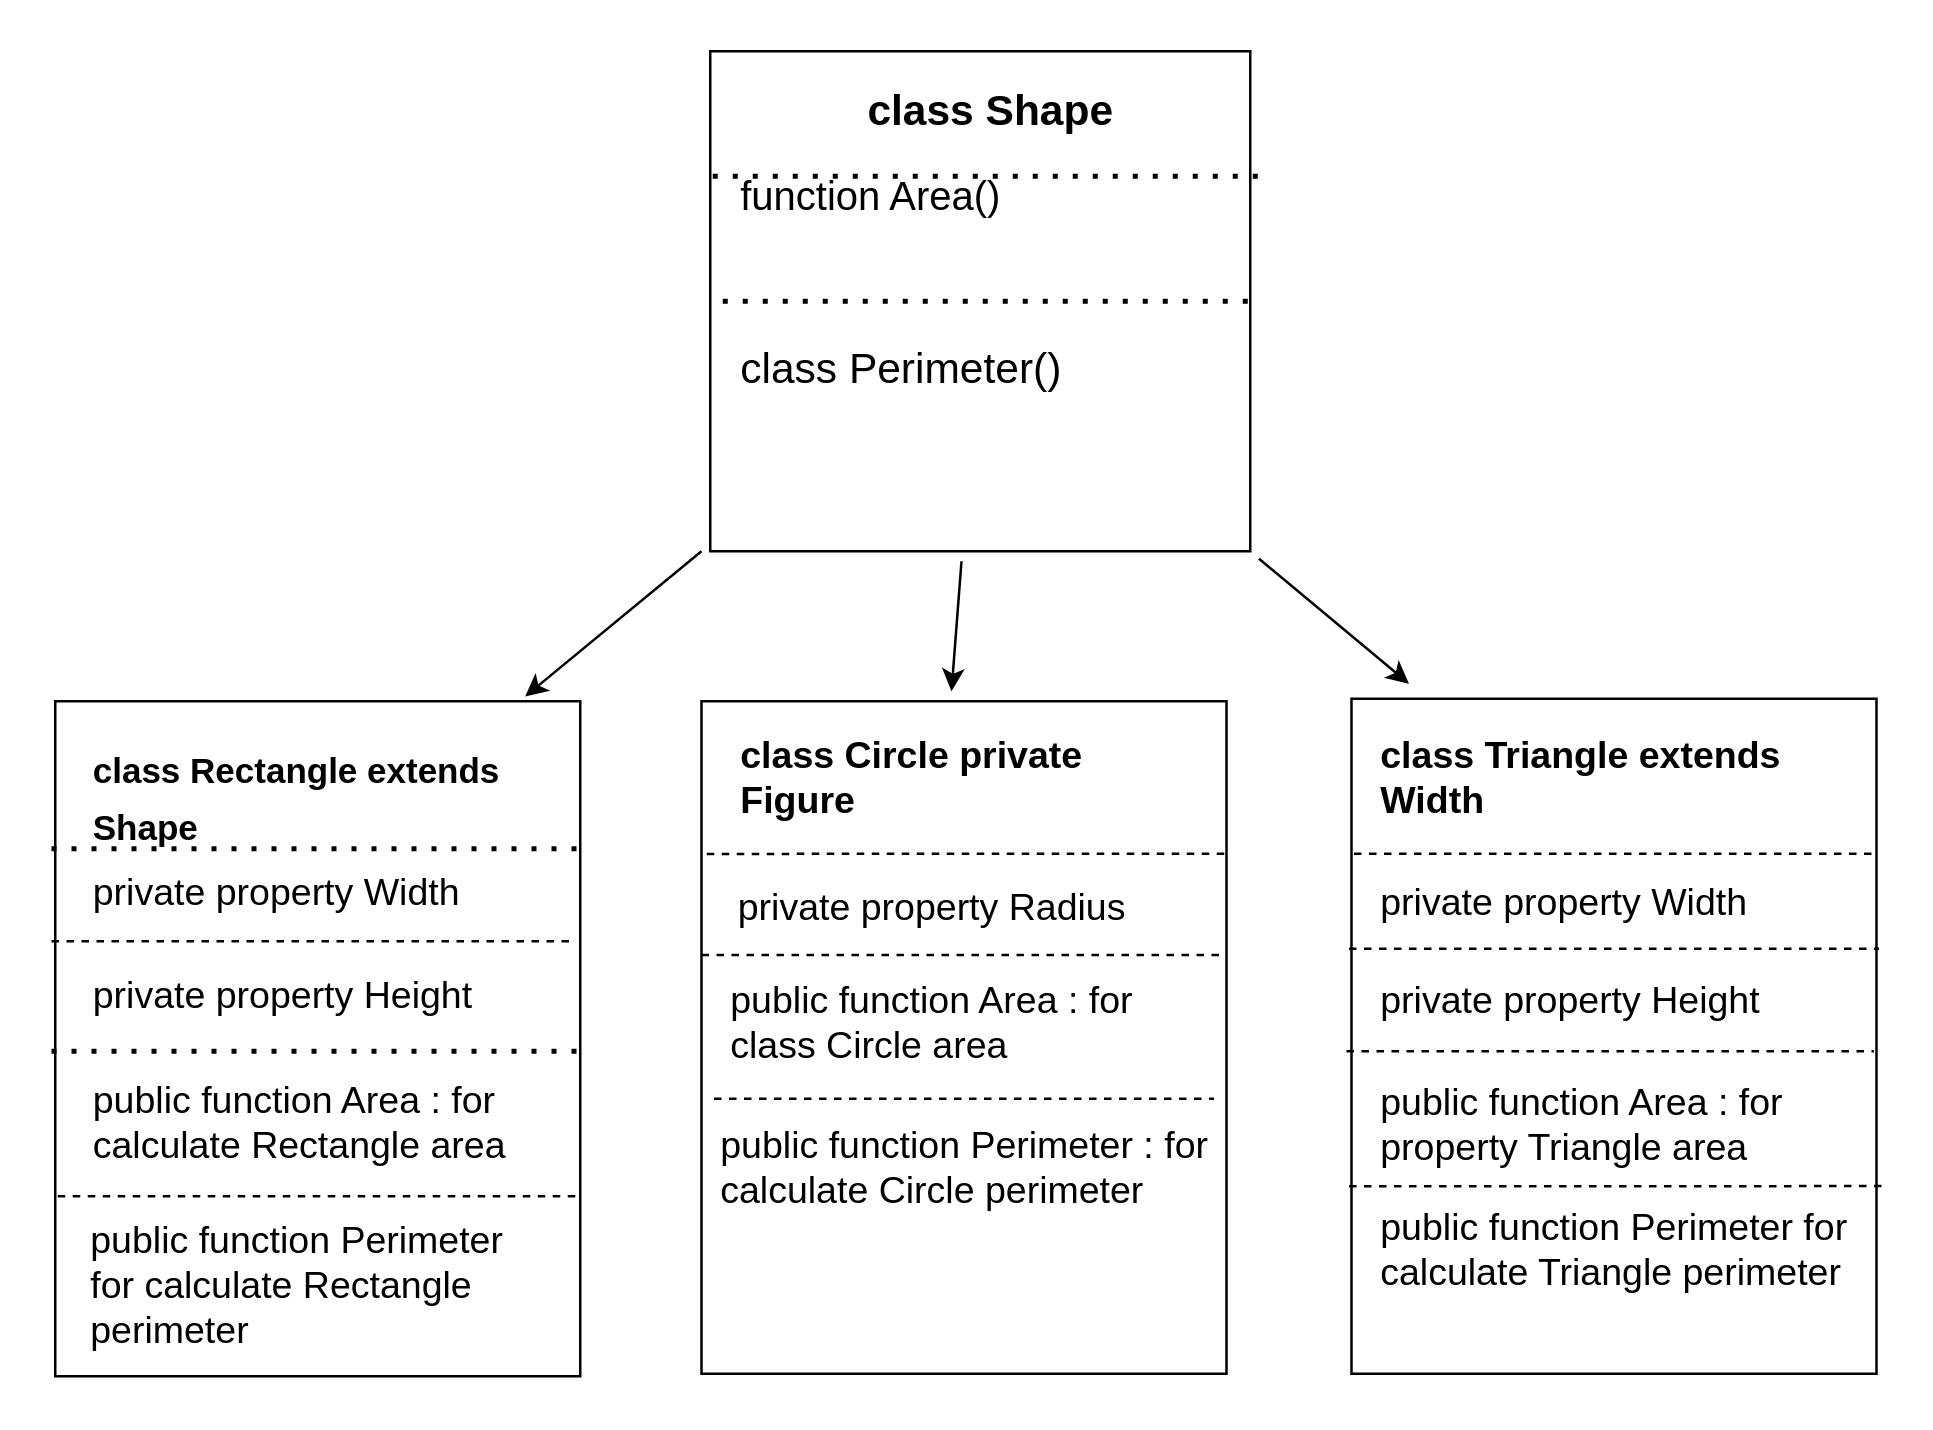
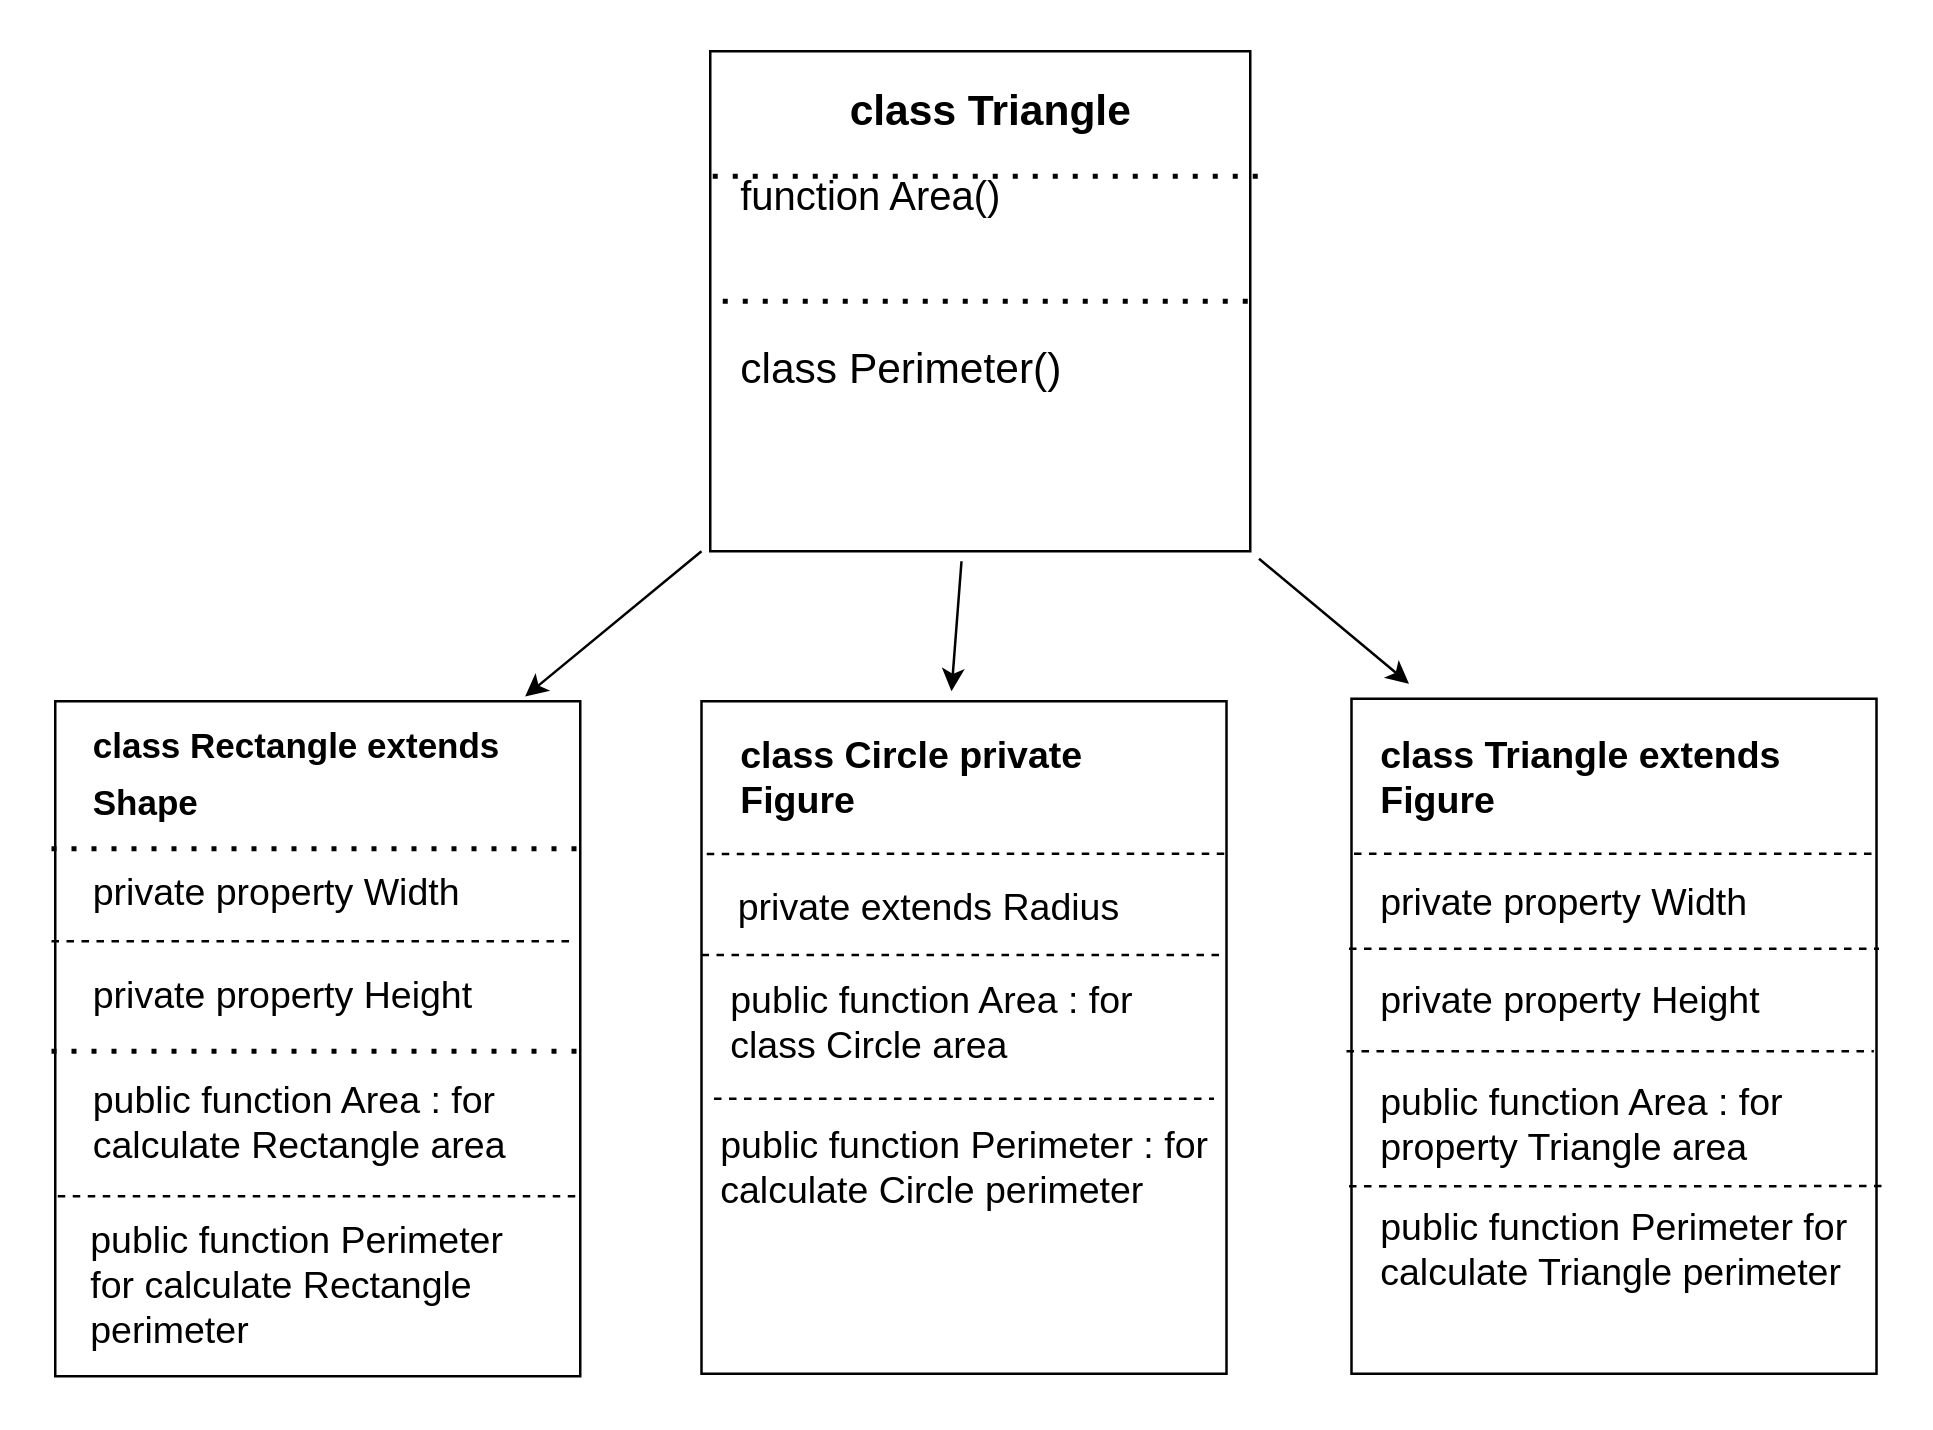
(991, 114) -> (991, 114)
(1589, 776) -> (1598, 776)
(320, 799) -> (320, 774)
(916, 906) -> (908, 906)
